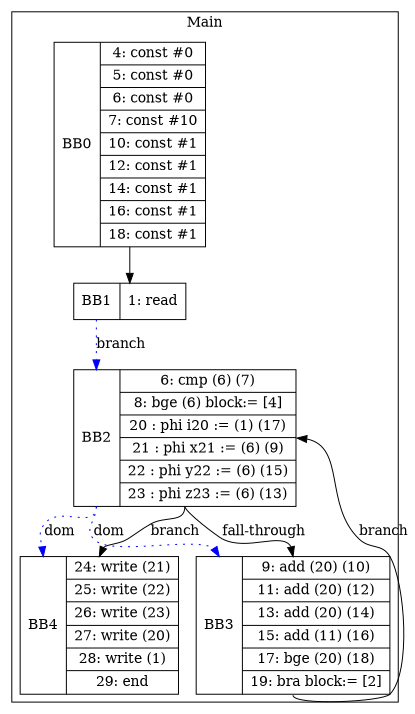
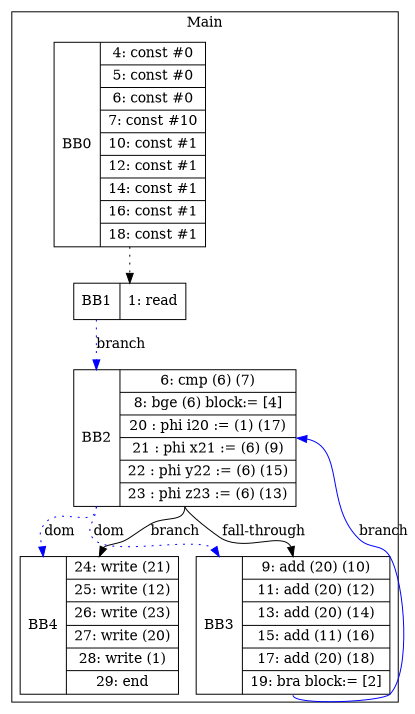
(130, 260) -> (130, 260)
(391, 560) -> (391, 560)
(122, 590) -> (122, 590)
(316, 659) -> (316, 659)
